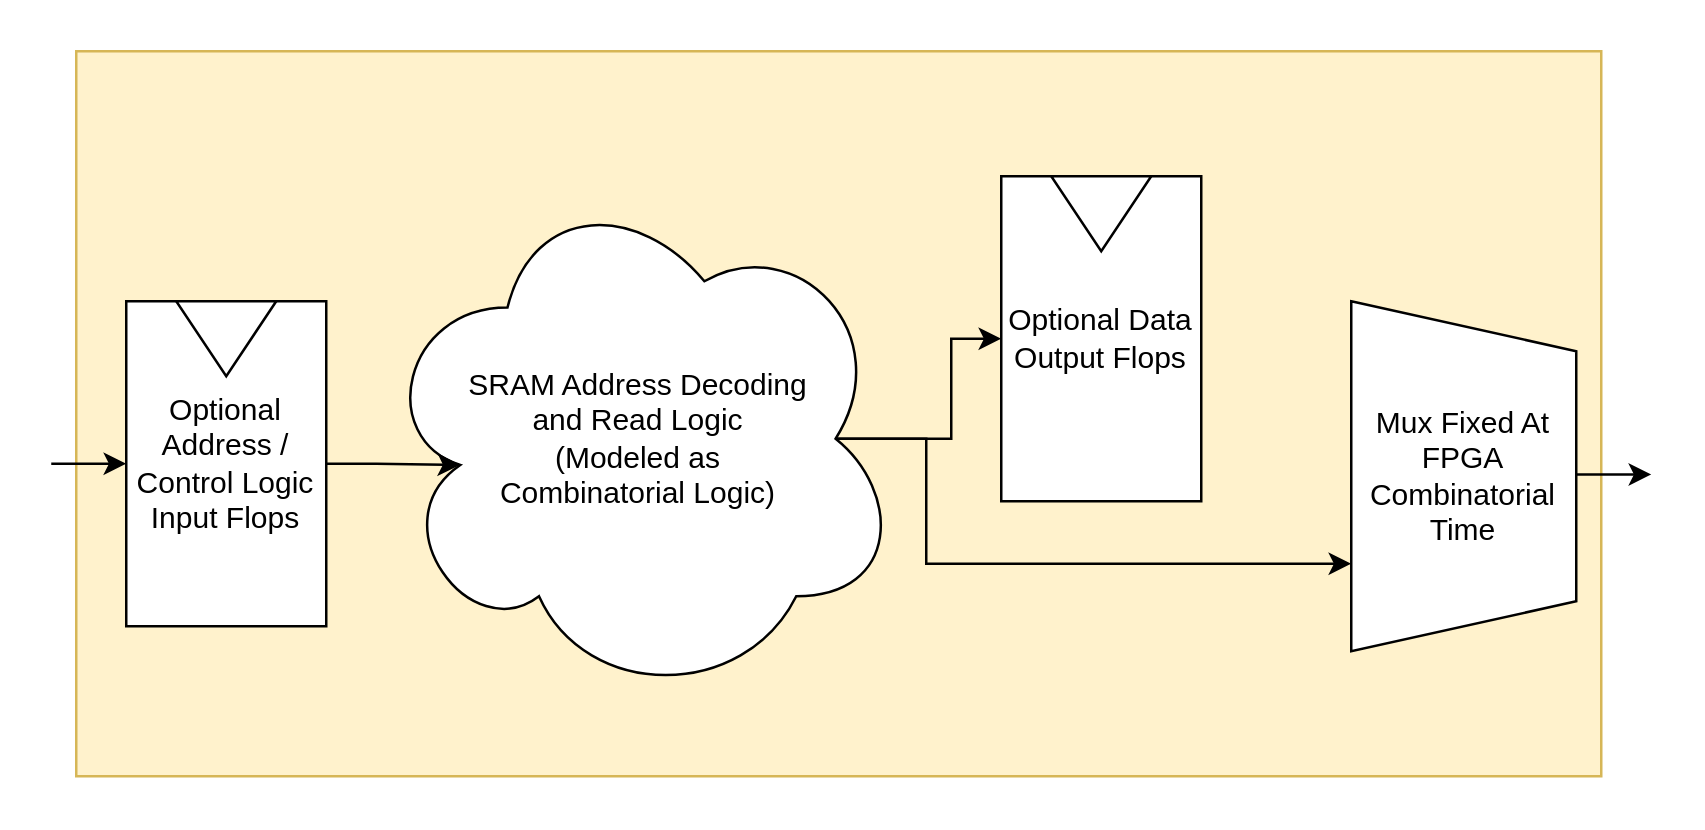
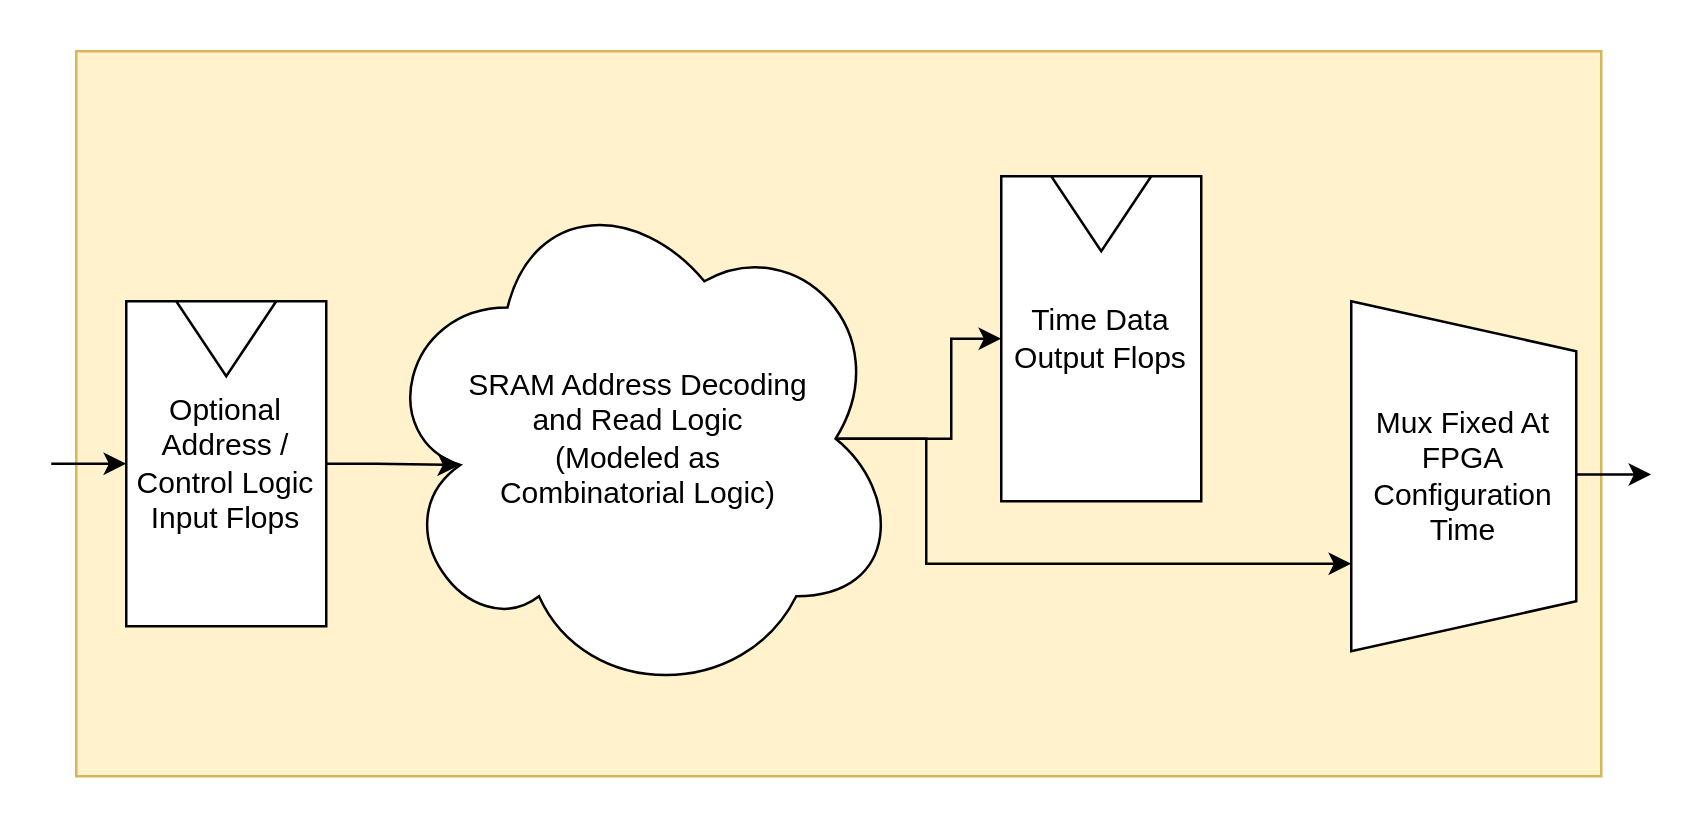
(1101, 339) -> (1101, 339)
(1464, 476) -> (1464, 476)
